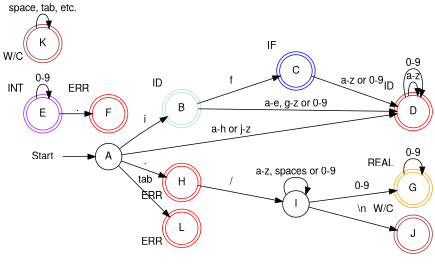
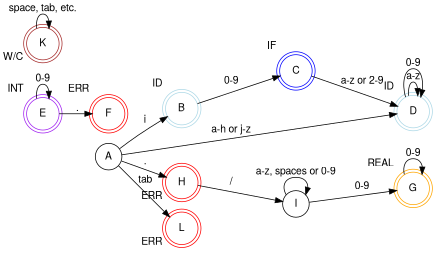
(231, 81) -> (231, 81)
(362, 81) -> (362, 81)
(294, 110) -> none
(413, 112) -> (413, 112)
(43, 157) -> none
(413, 234) -> none
